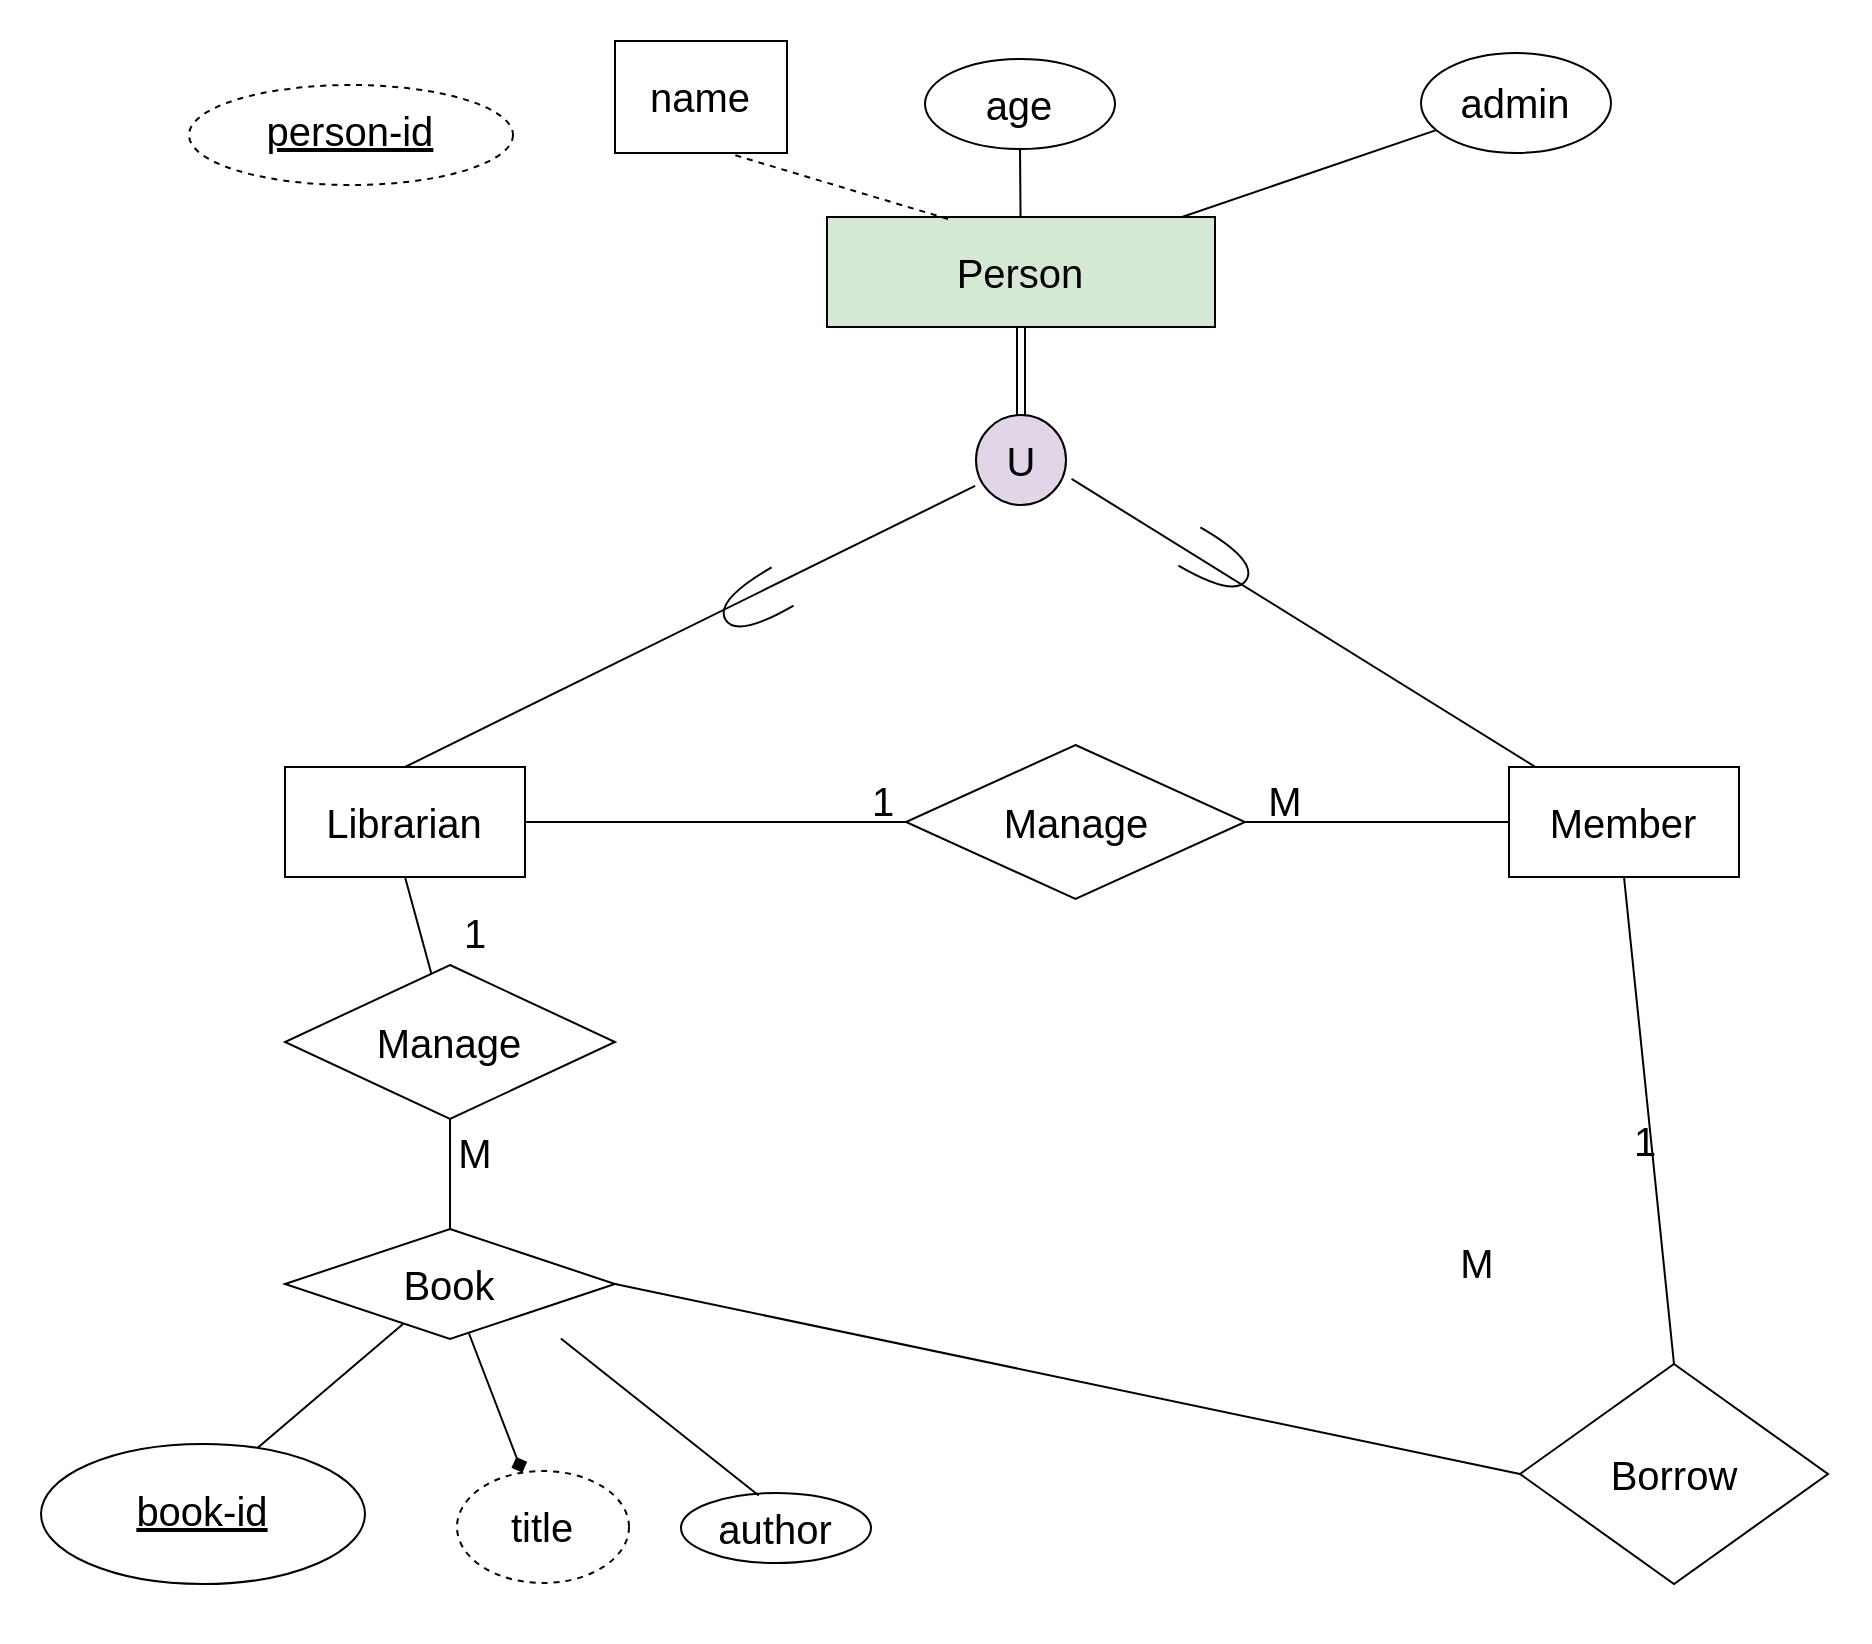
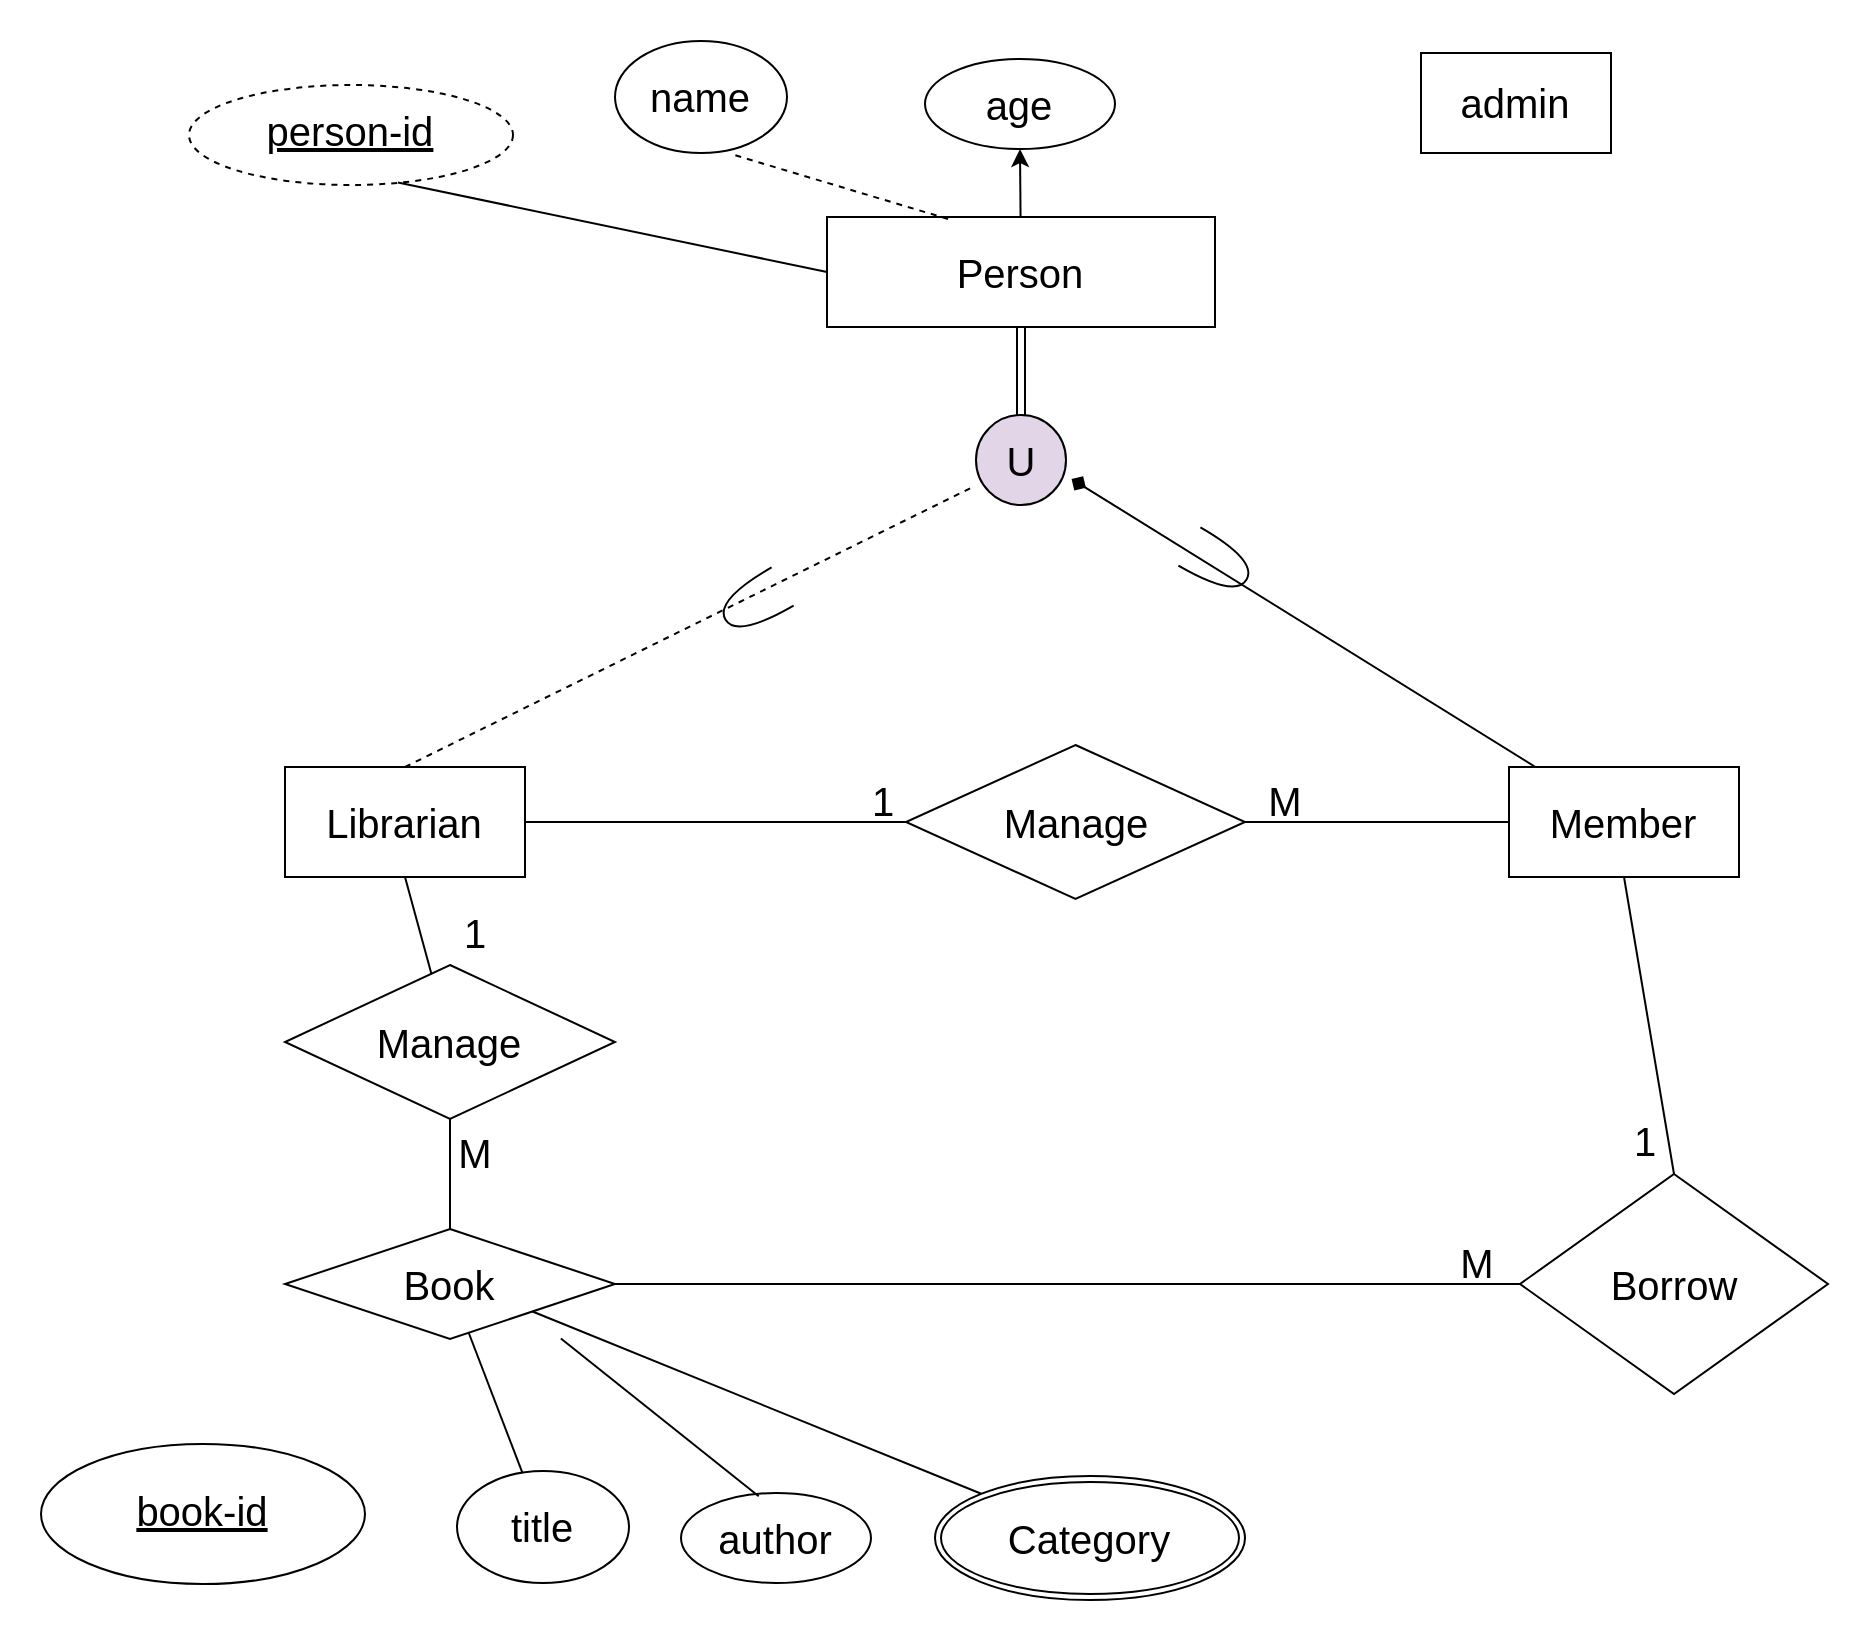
(701, 97) -> (701, 97)
(1516, 103) -> (1516, 103)
(1020, 158) -> (1020, 164)
(1309, 174) -> none
none -> (612, 227)
(1021, 272) -> (1021, 272)
(1078, 483) -> (1085, 487)
(587, 677) -> (587, 677)
(331, 1385) -> none
none -> (757, 1403)
(516, 1457) -> (519, 1464)
(1674, 1474) -> (1674, 1284)
(543, 1527) -> (543, 1527)
(776, 1528) -> (776, 1538)
none -> (1090, 1538)
